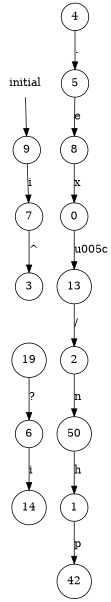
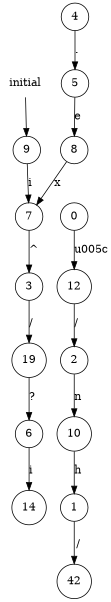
(74, 179) -> (54, 180)
(74, 287) -> (74, 287)
none -> (29, 318)
(74, 434) -> (74, 434)
(78, 544) -> (78, 544)
